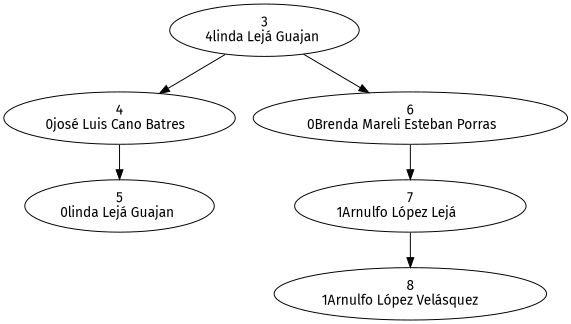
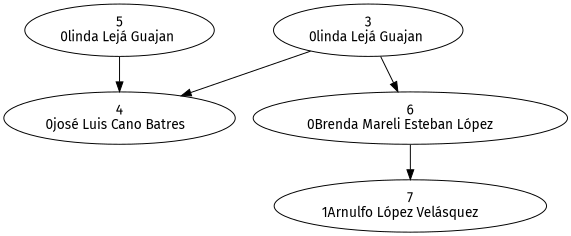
(264, 30) -> (368, 30)
(410, 118) -> (410, 118)
(120, 157) -> (120, 69)
(410, 206) -> (410, 206)
(410, 294) -> none
